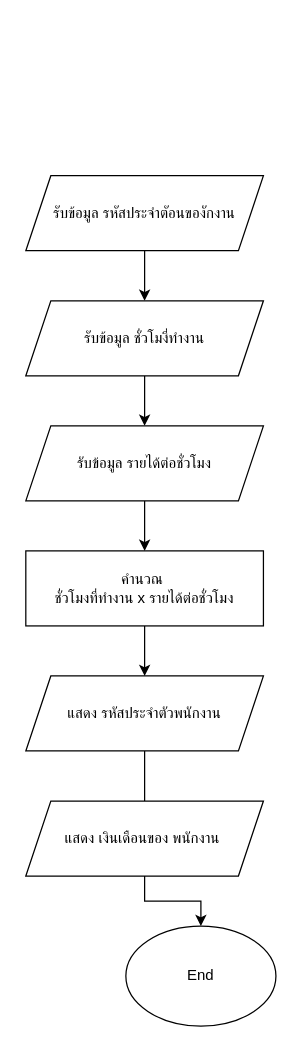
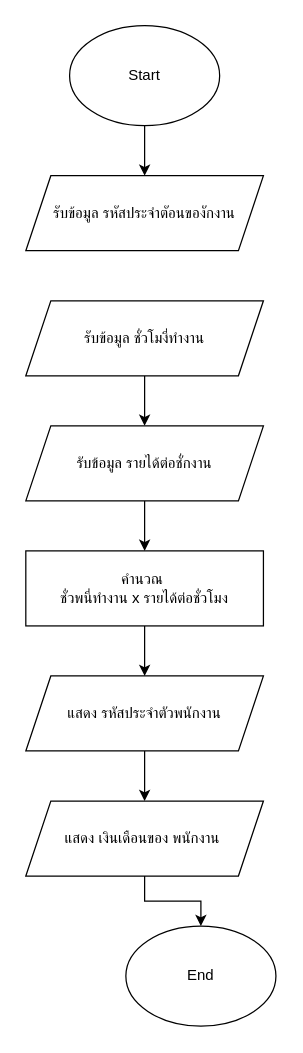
none -> (144, 76)
none -> (144, 147)
(144, 272) -> none
(144, 463) -> (144, 463)
(144, 588) -> (144, 588)
(144, 794) -> (144, 791)
